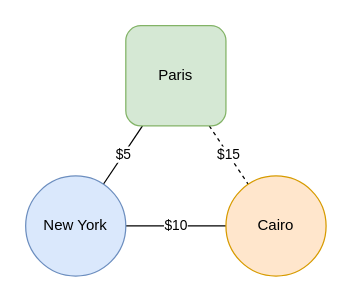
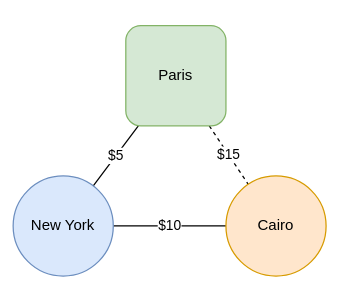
(76, 226) -> (63, 226)
